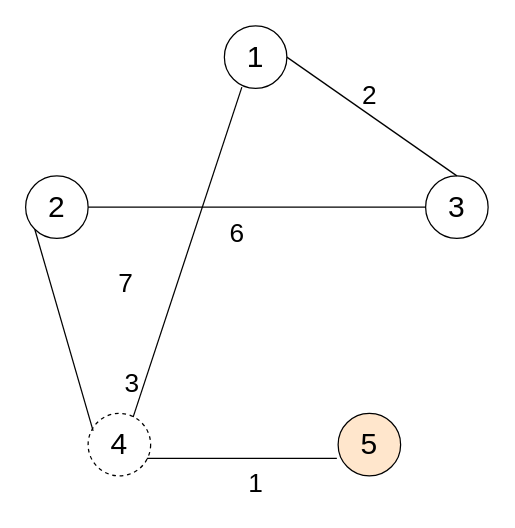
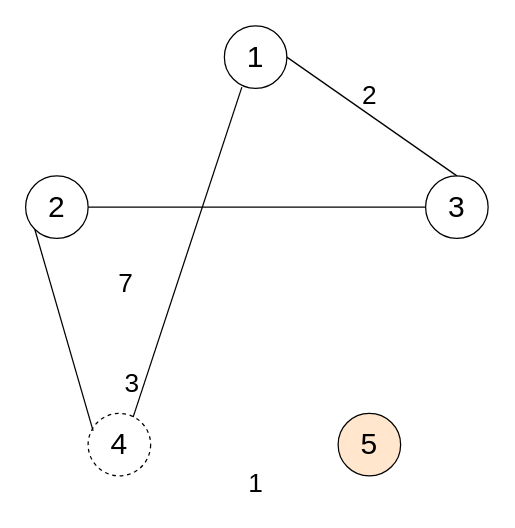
(237, 232) -> none
(242, 458) -> none
